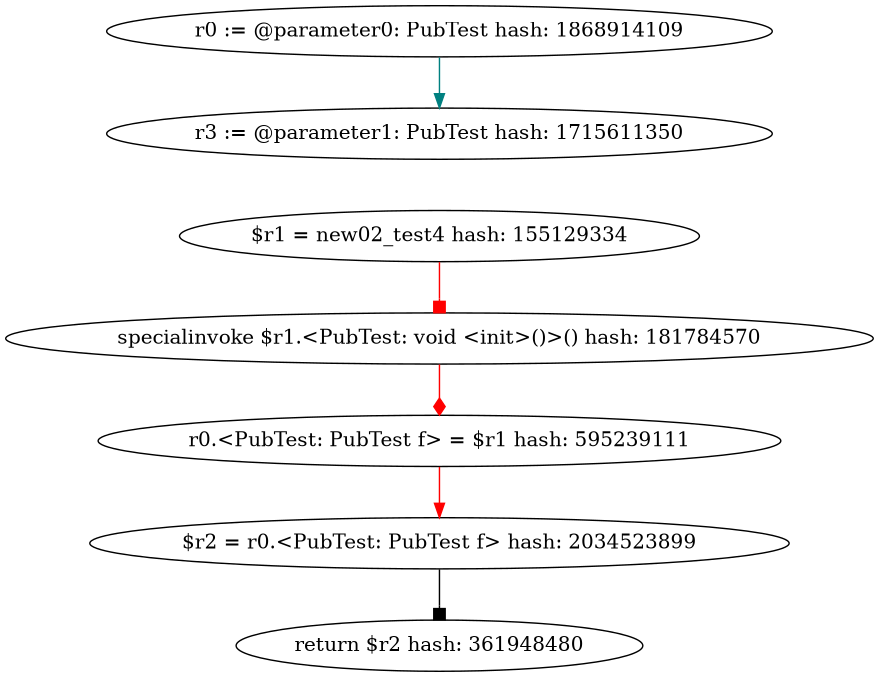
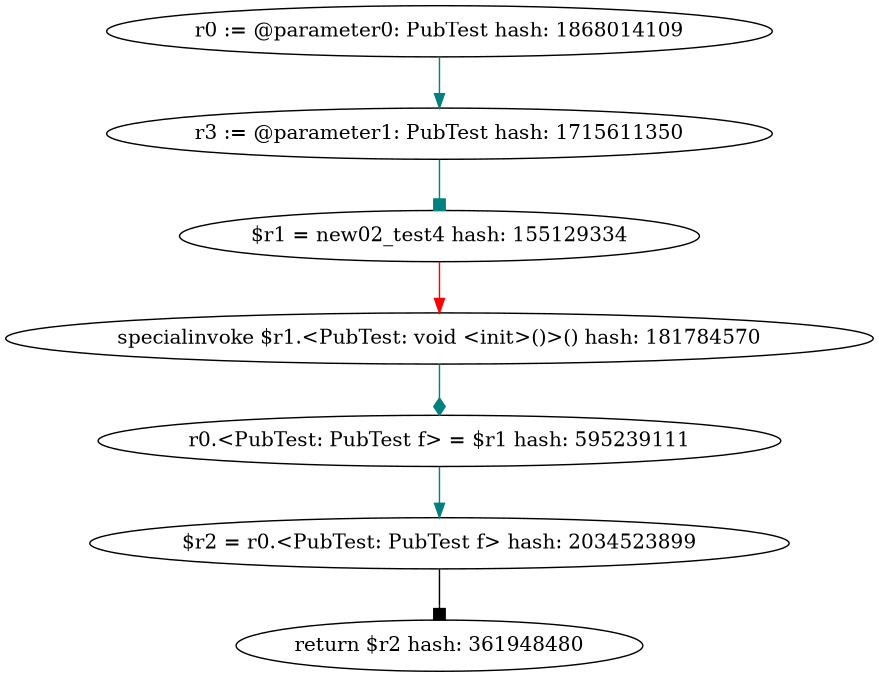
(439, 31) -> (439, 31)
none -> (439, 178)
(439, 280) -> (439, 280)
(439, 381) -> (439, 381)
(439, 485) -> (439, 485)
